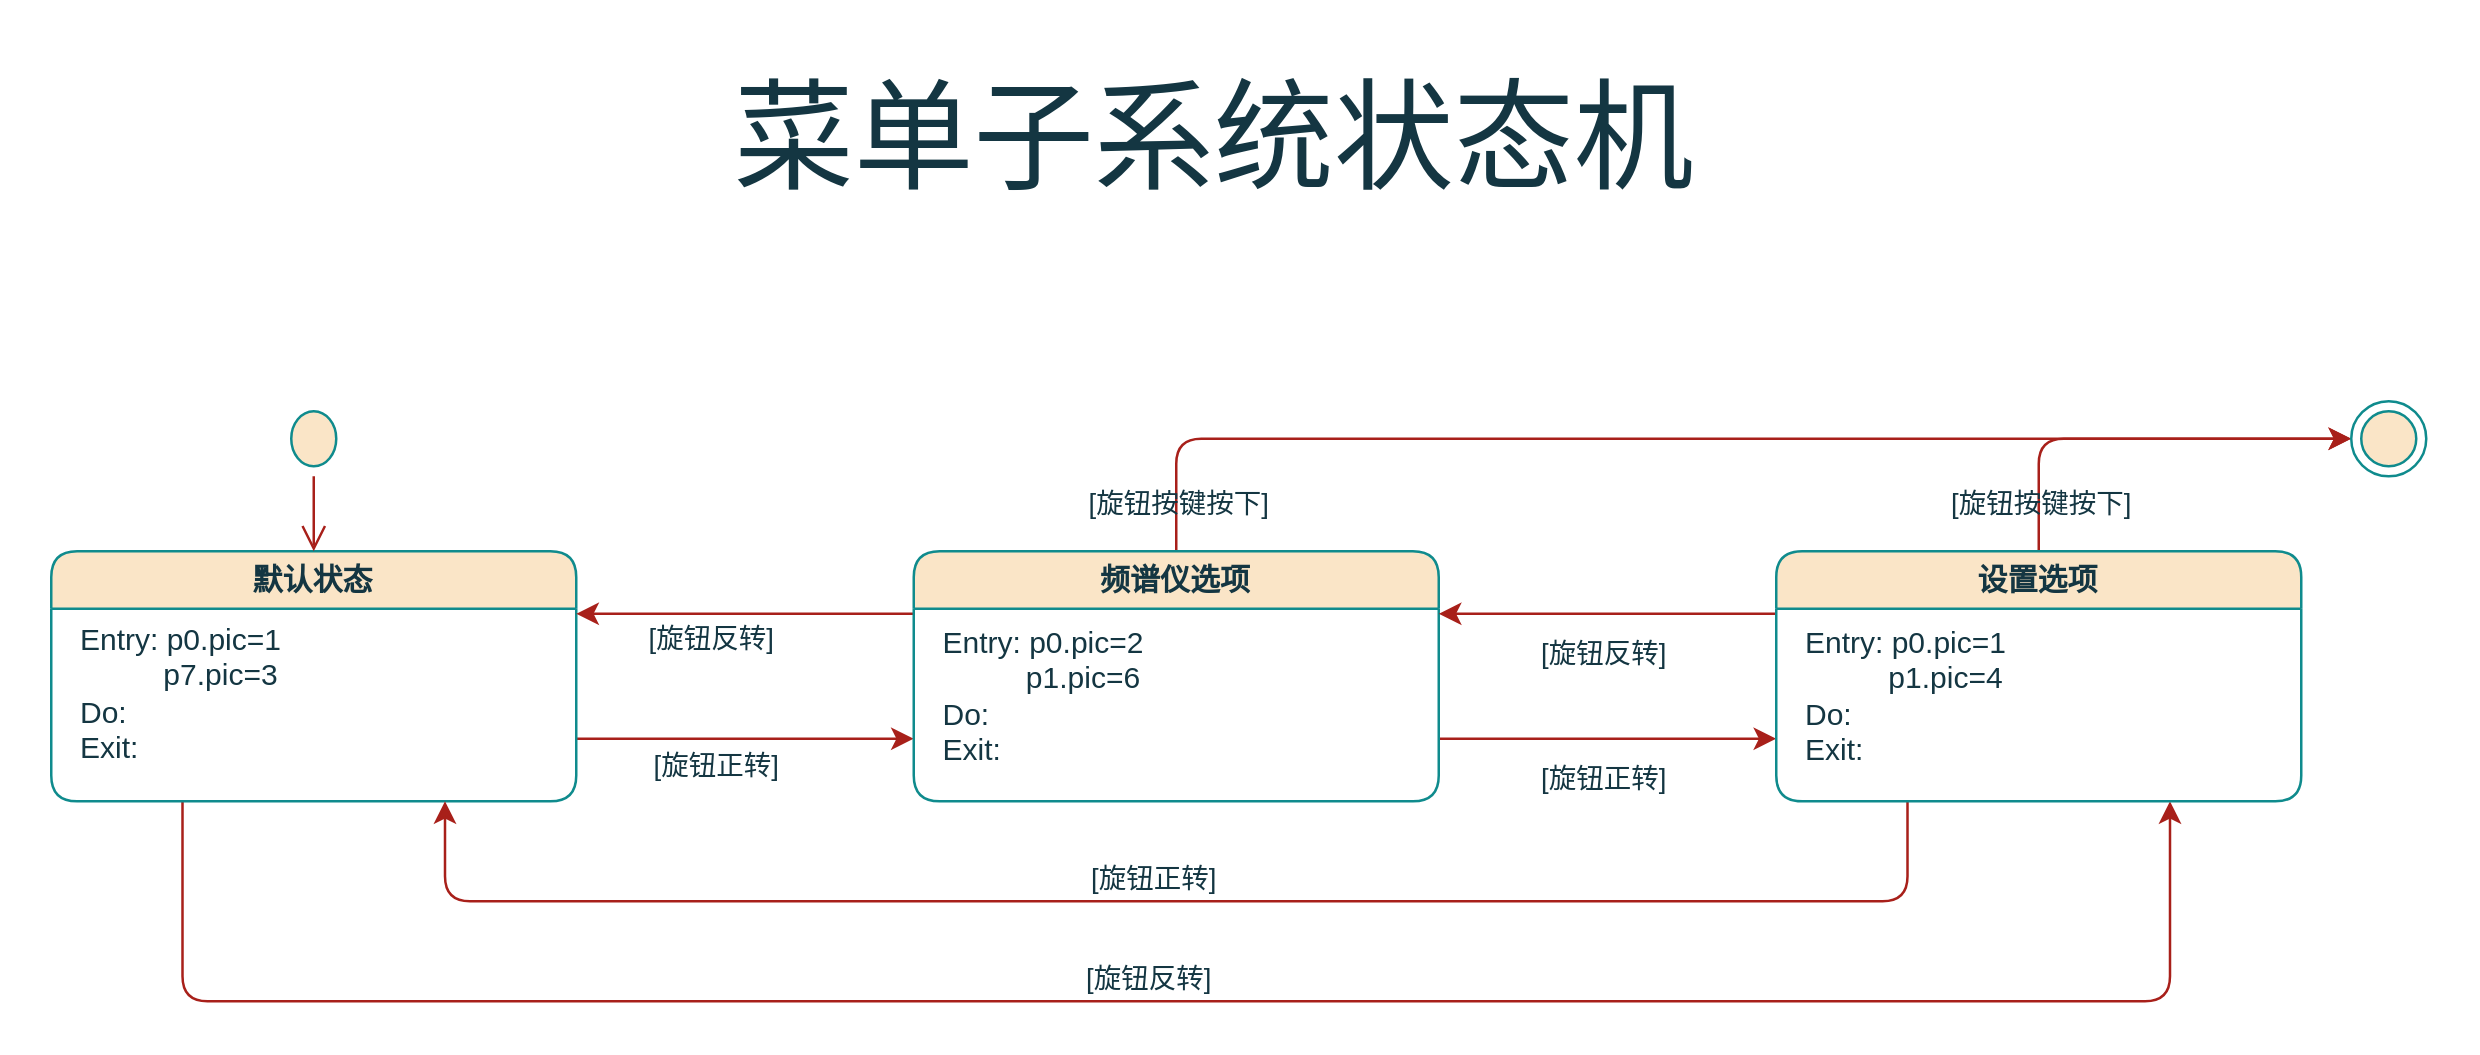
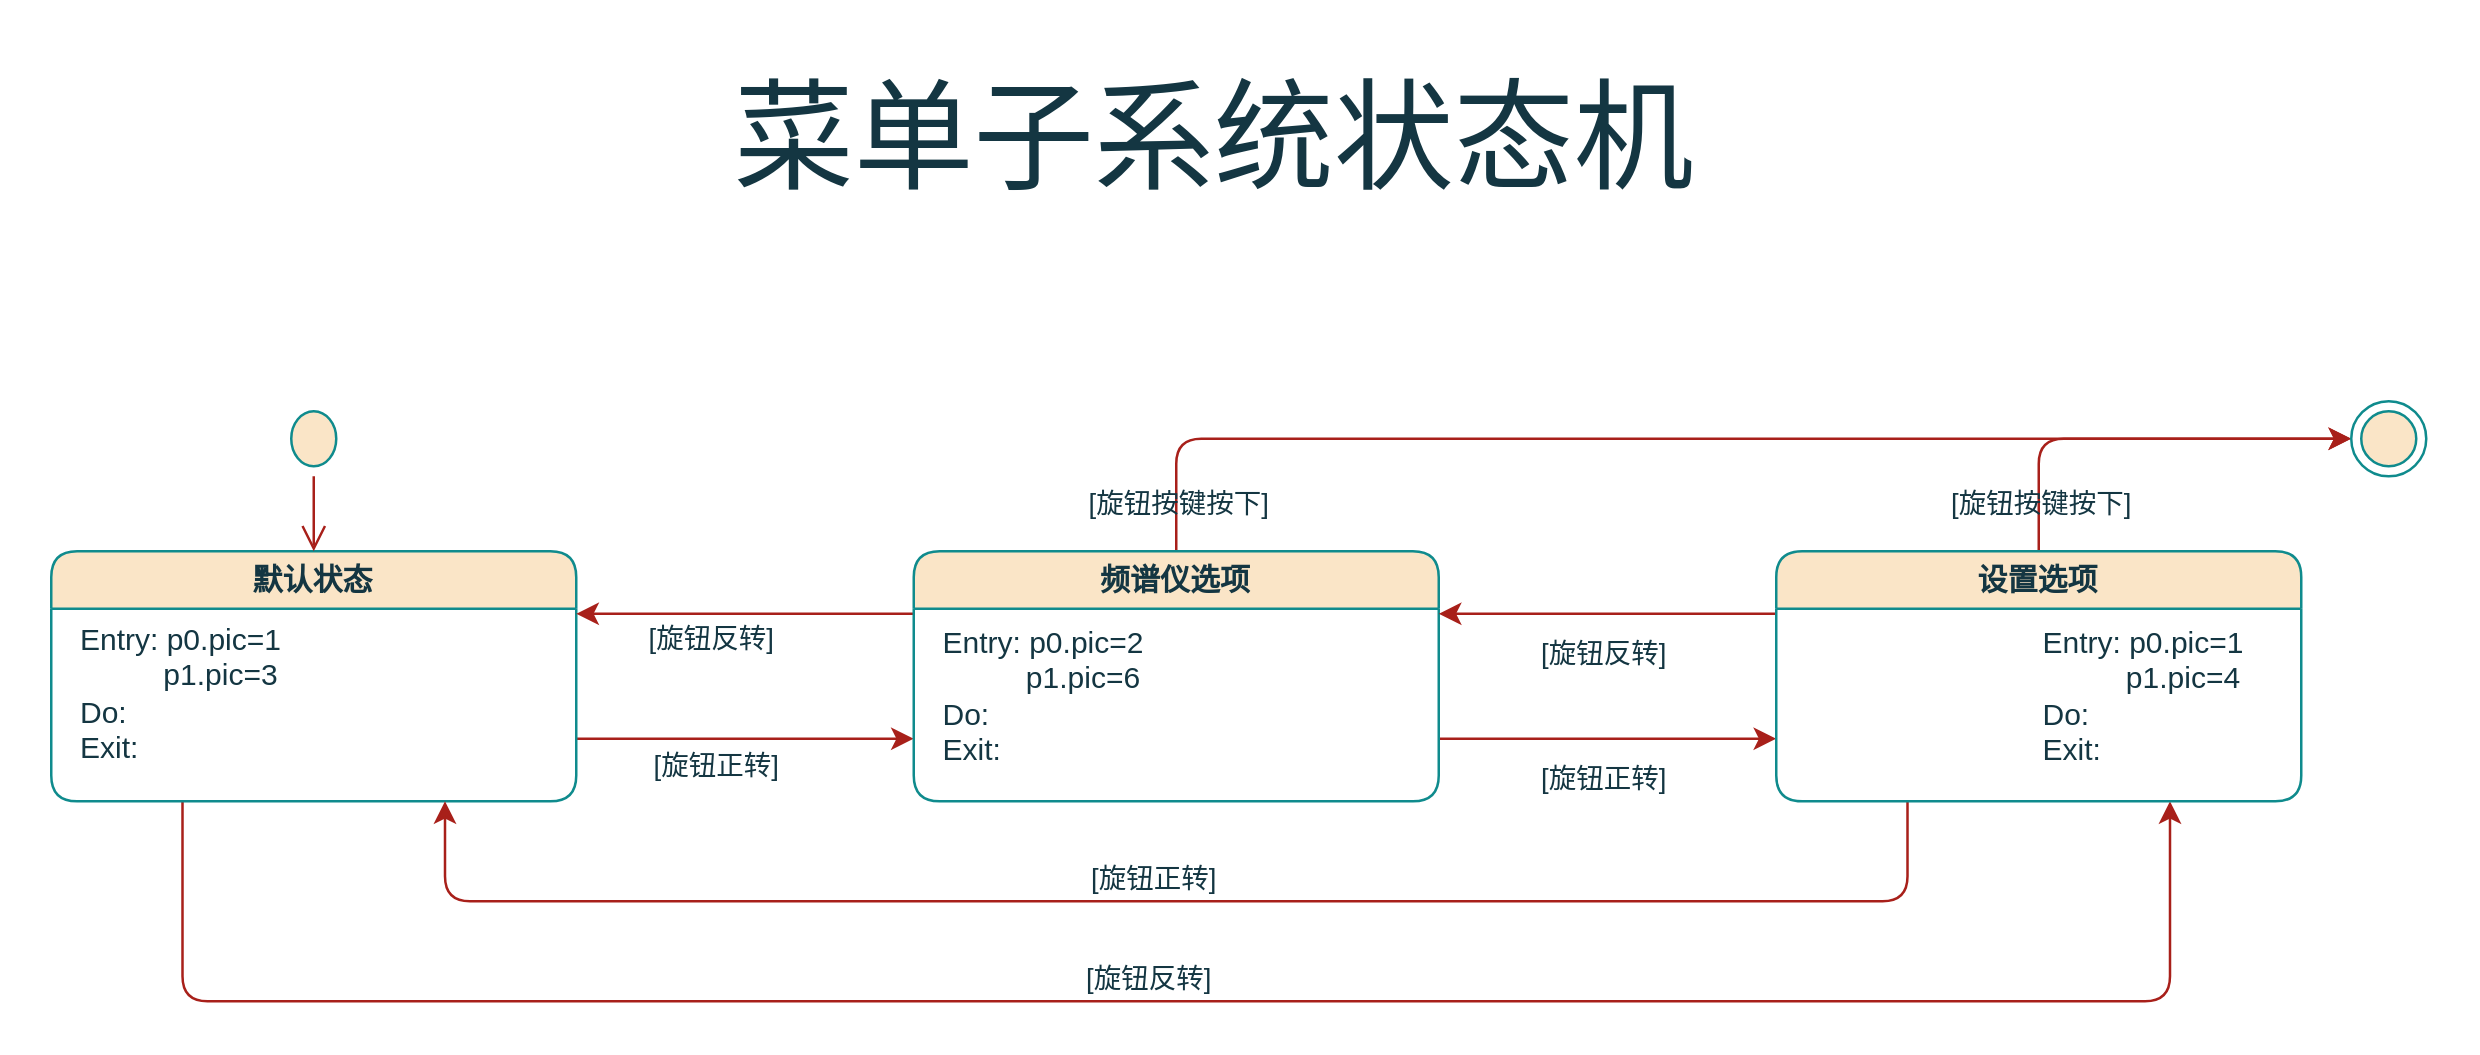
(192, 694) -> (192, 694)
(1926, 696) -> (2164, 696)
